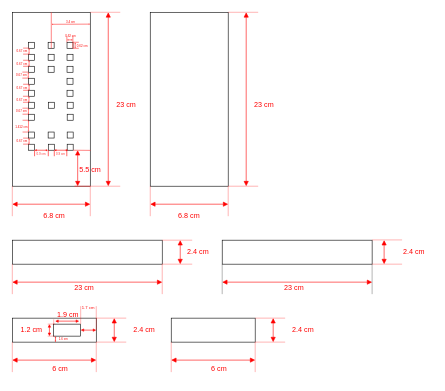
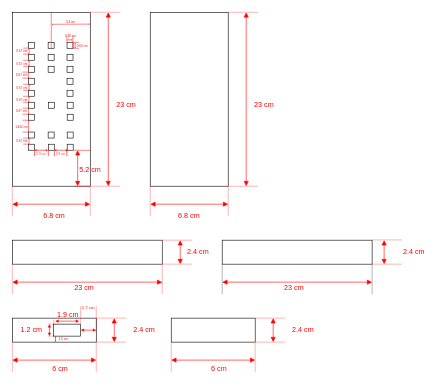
(90, 170) -> (90, 170)
